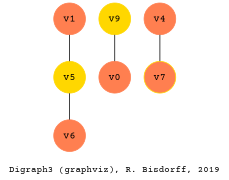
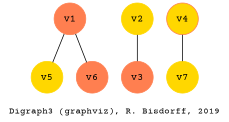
(115, 19) -> (137, 19)
(160, 19) -> (182, 19)
(115, 77) -> (137, 77)
(160, 77) -> (182, 77)
(70, 106) -> (81, 48)
